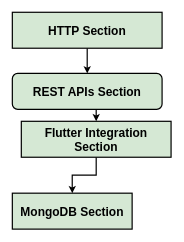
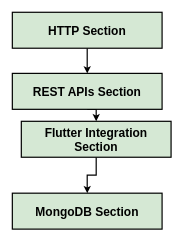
(87, 92) -> (87, 92)
(72, 212) -> (87, 212)
